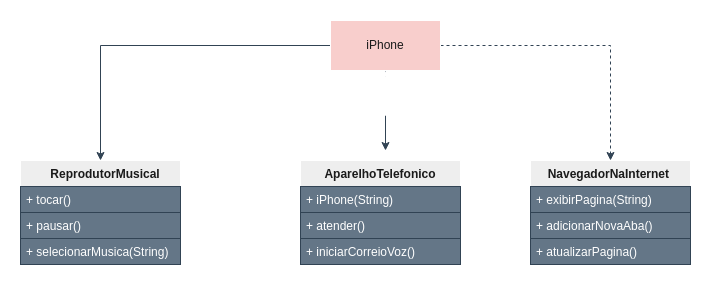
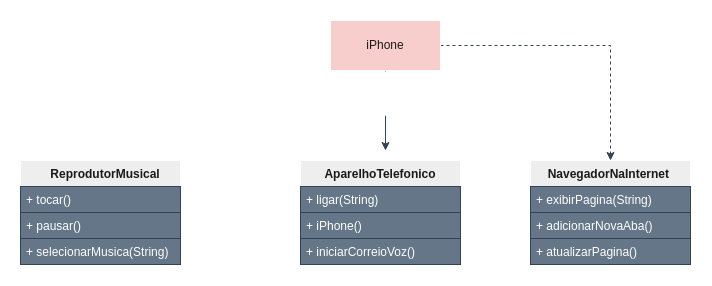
(162, 46) -> none
(356, 201) -> (351, 201)
(342, 227) -> (337, 227)
